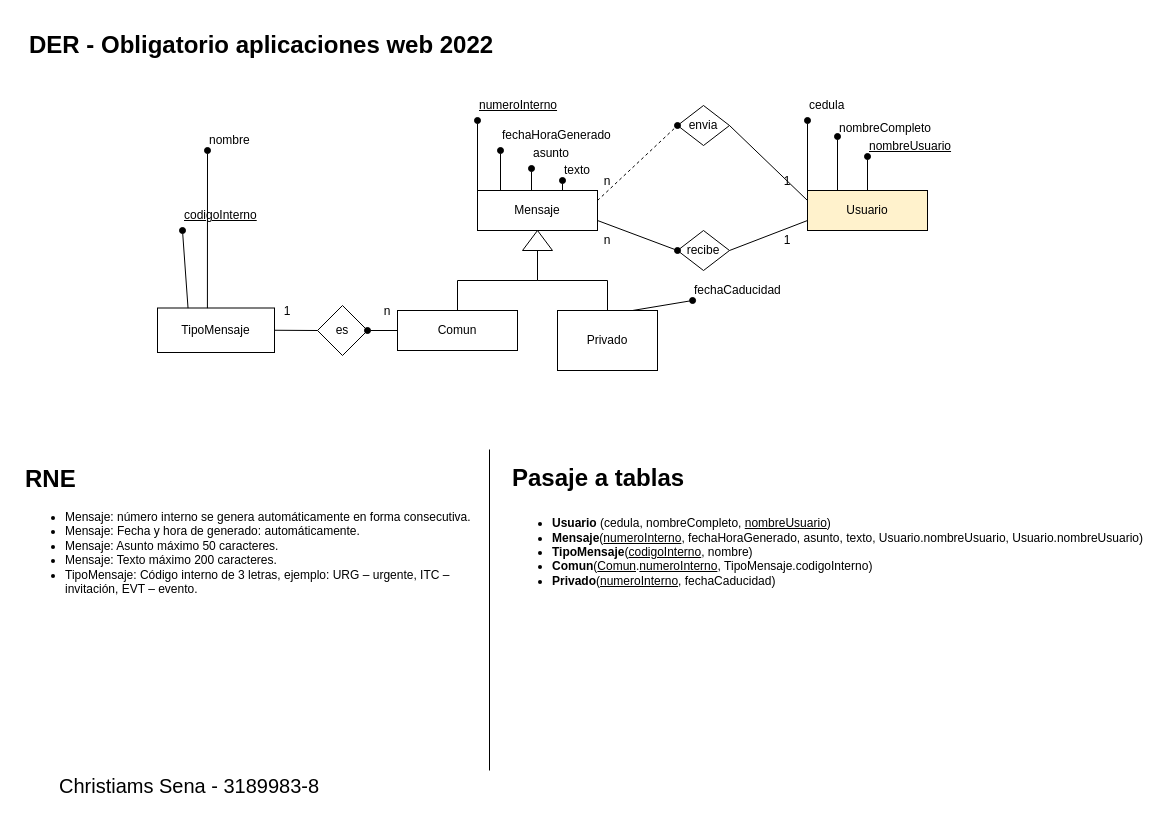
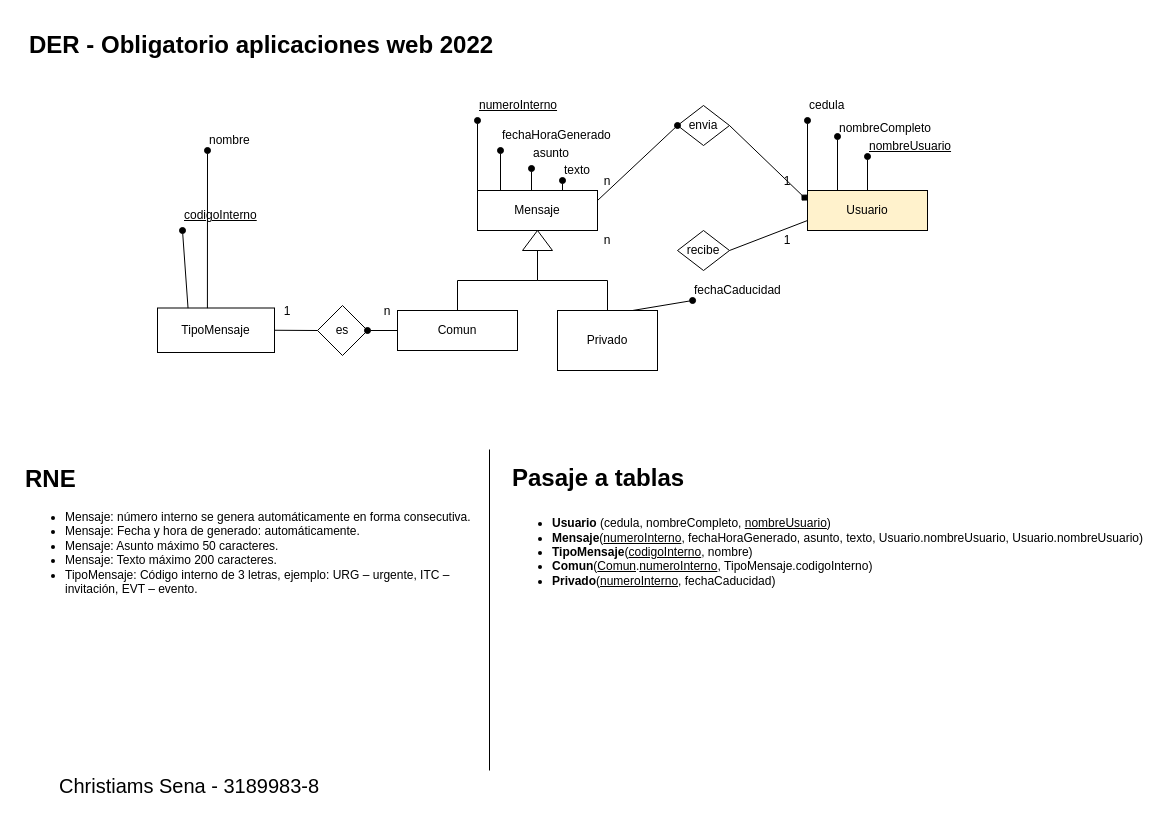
(637, 163) -> (637, 163)
(804, 197) -> (801, 194)
(636, 235) -> none
